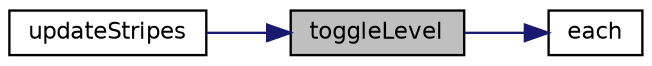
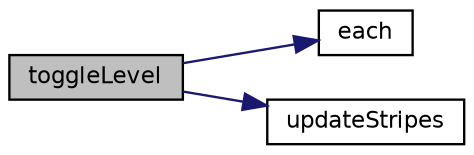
(237, 33) -> (213, 97)
